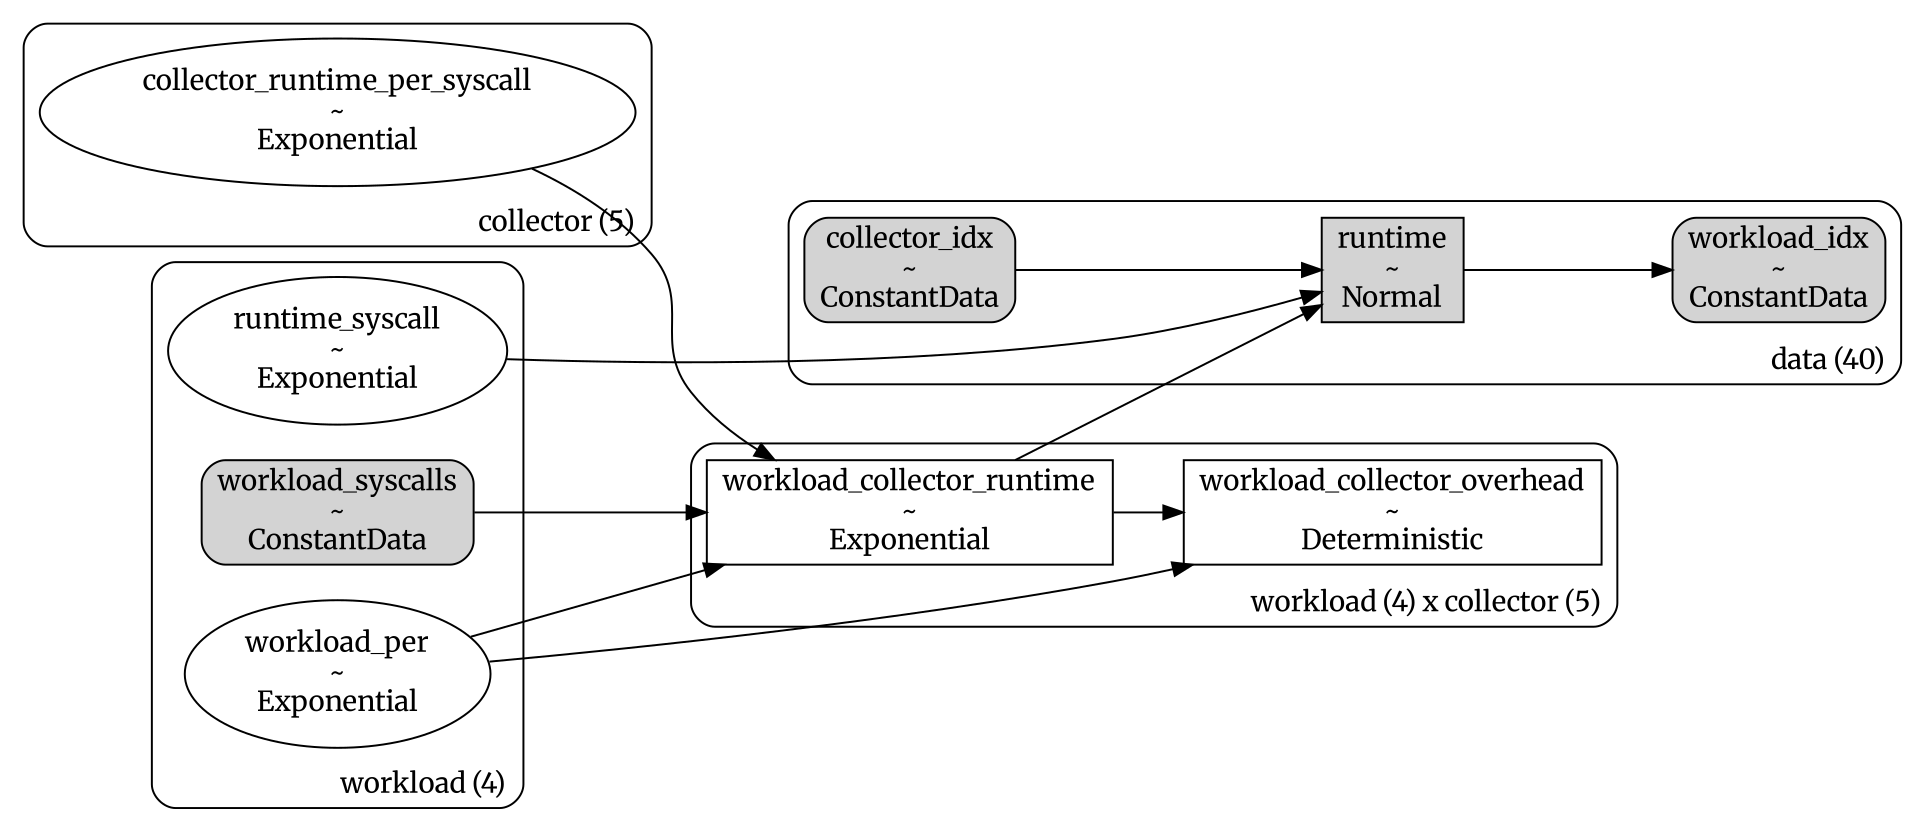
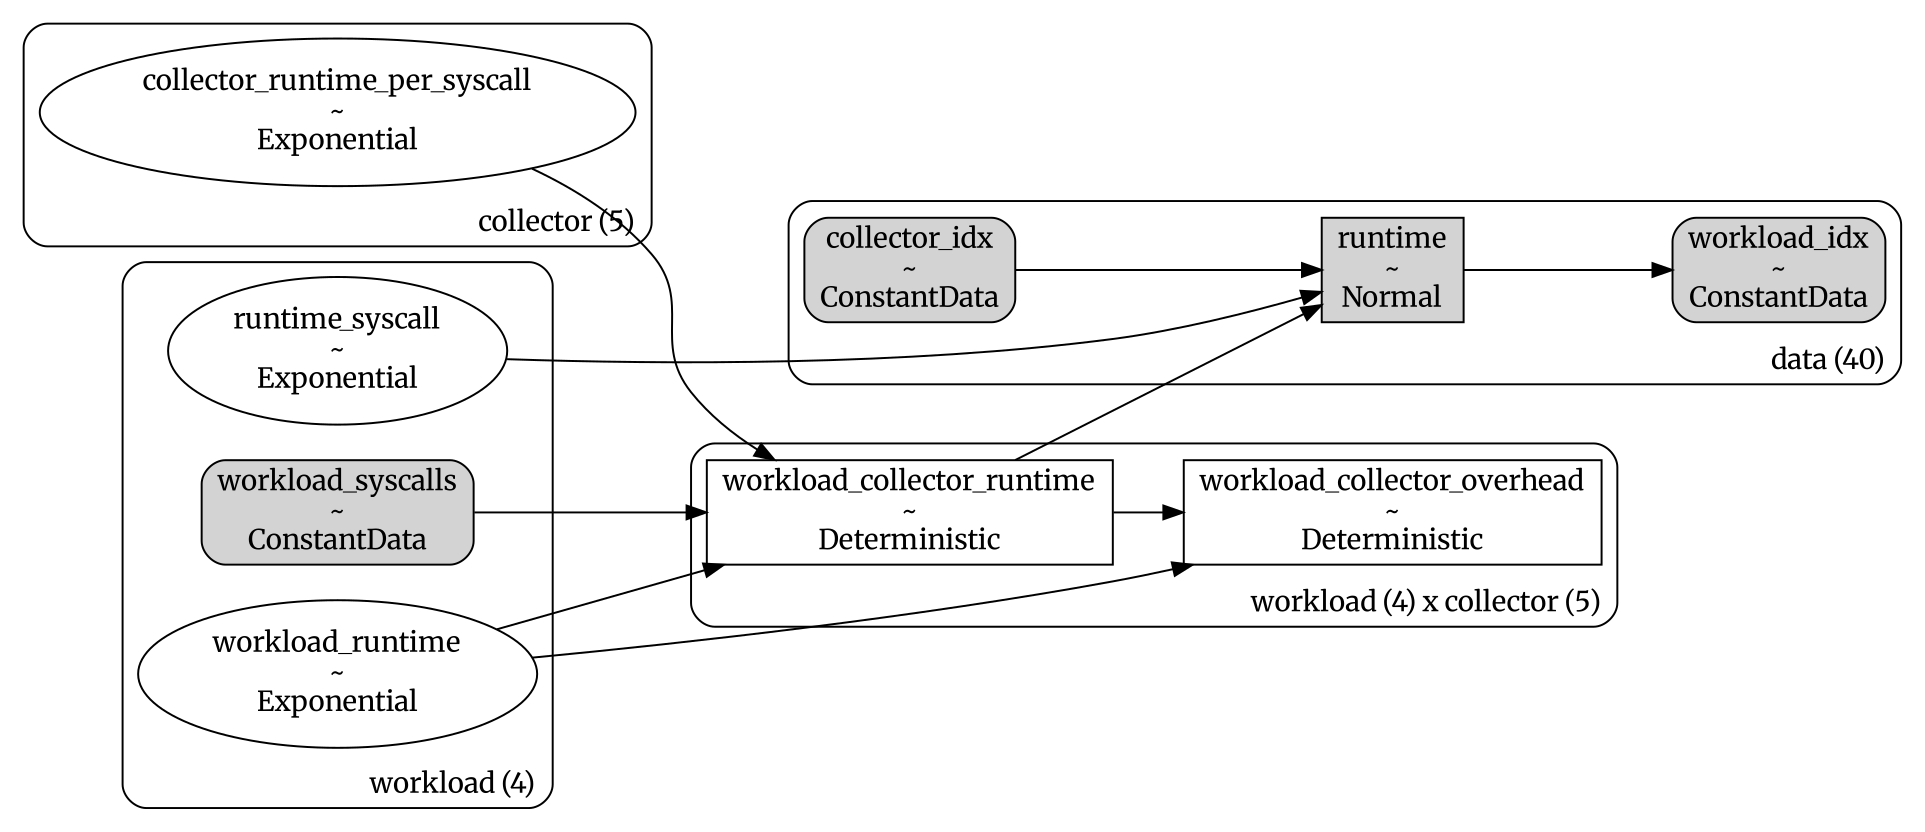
(910, 512) -> (910, 512)
(338, 674) -> (338, 674)
